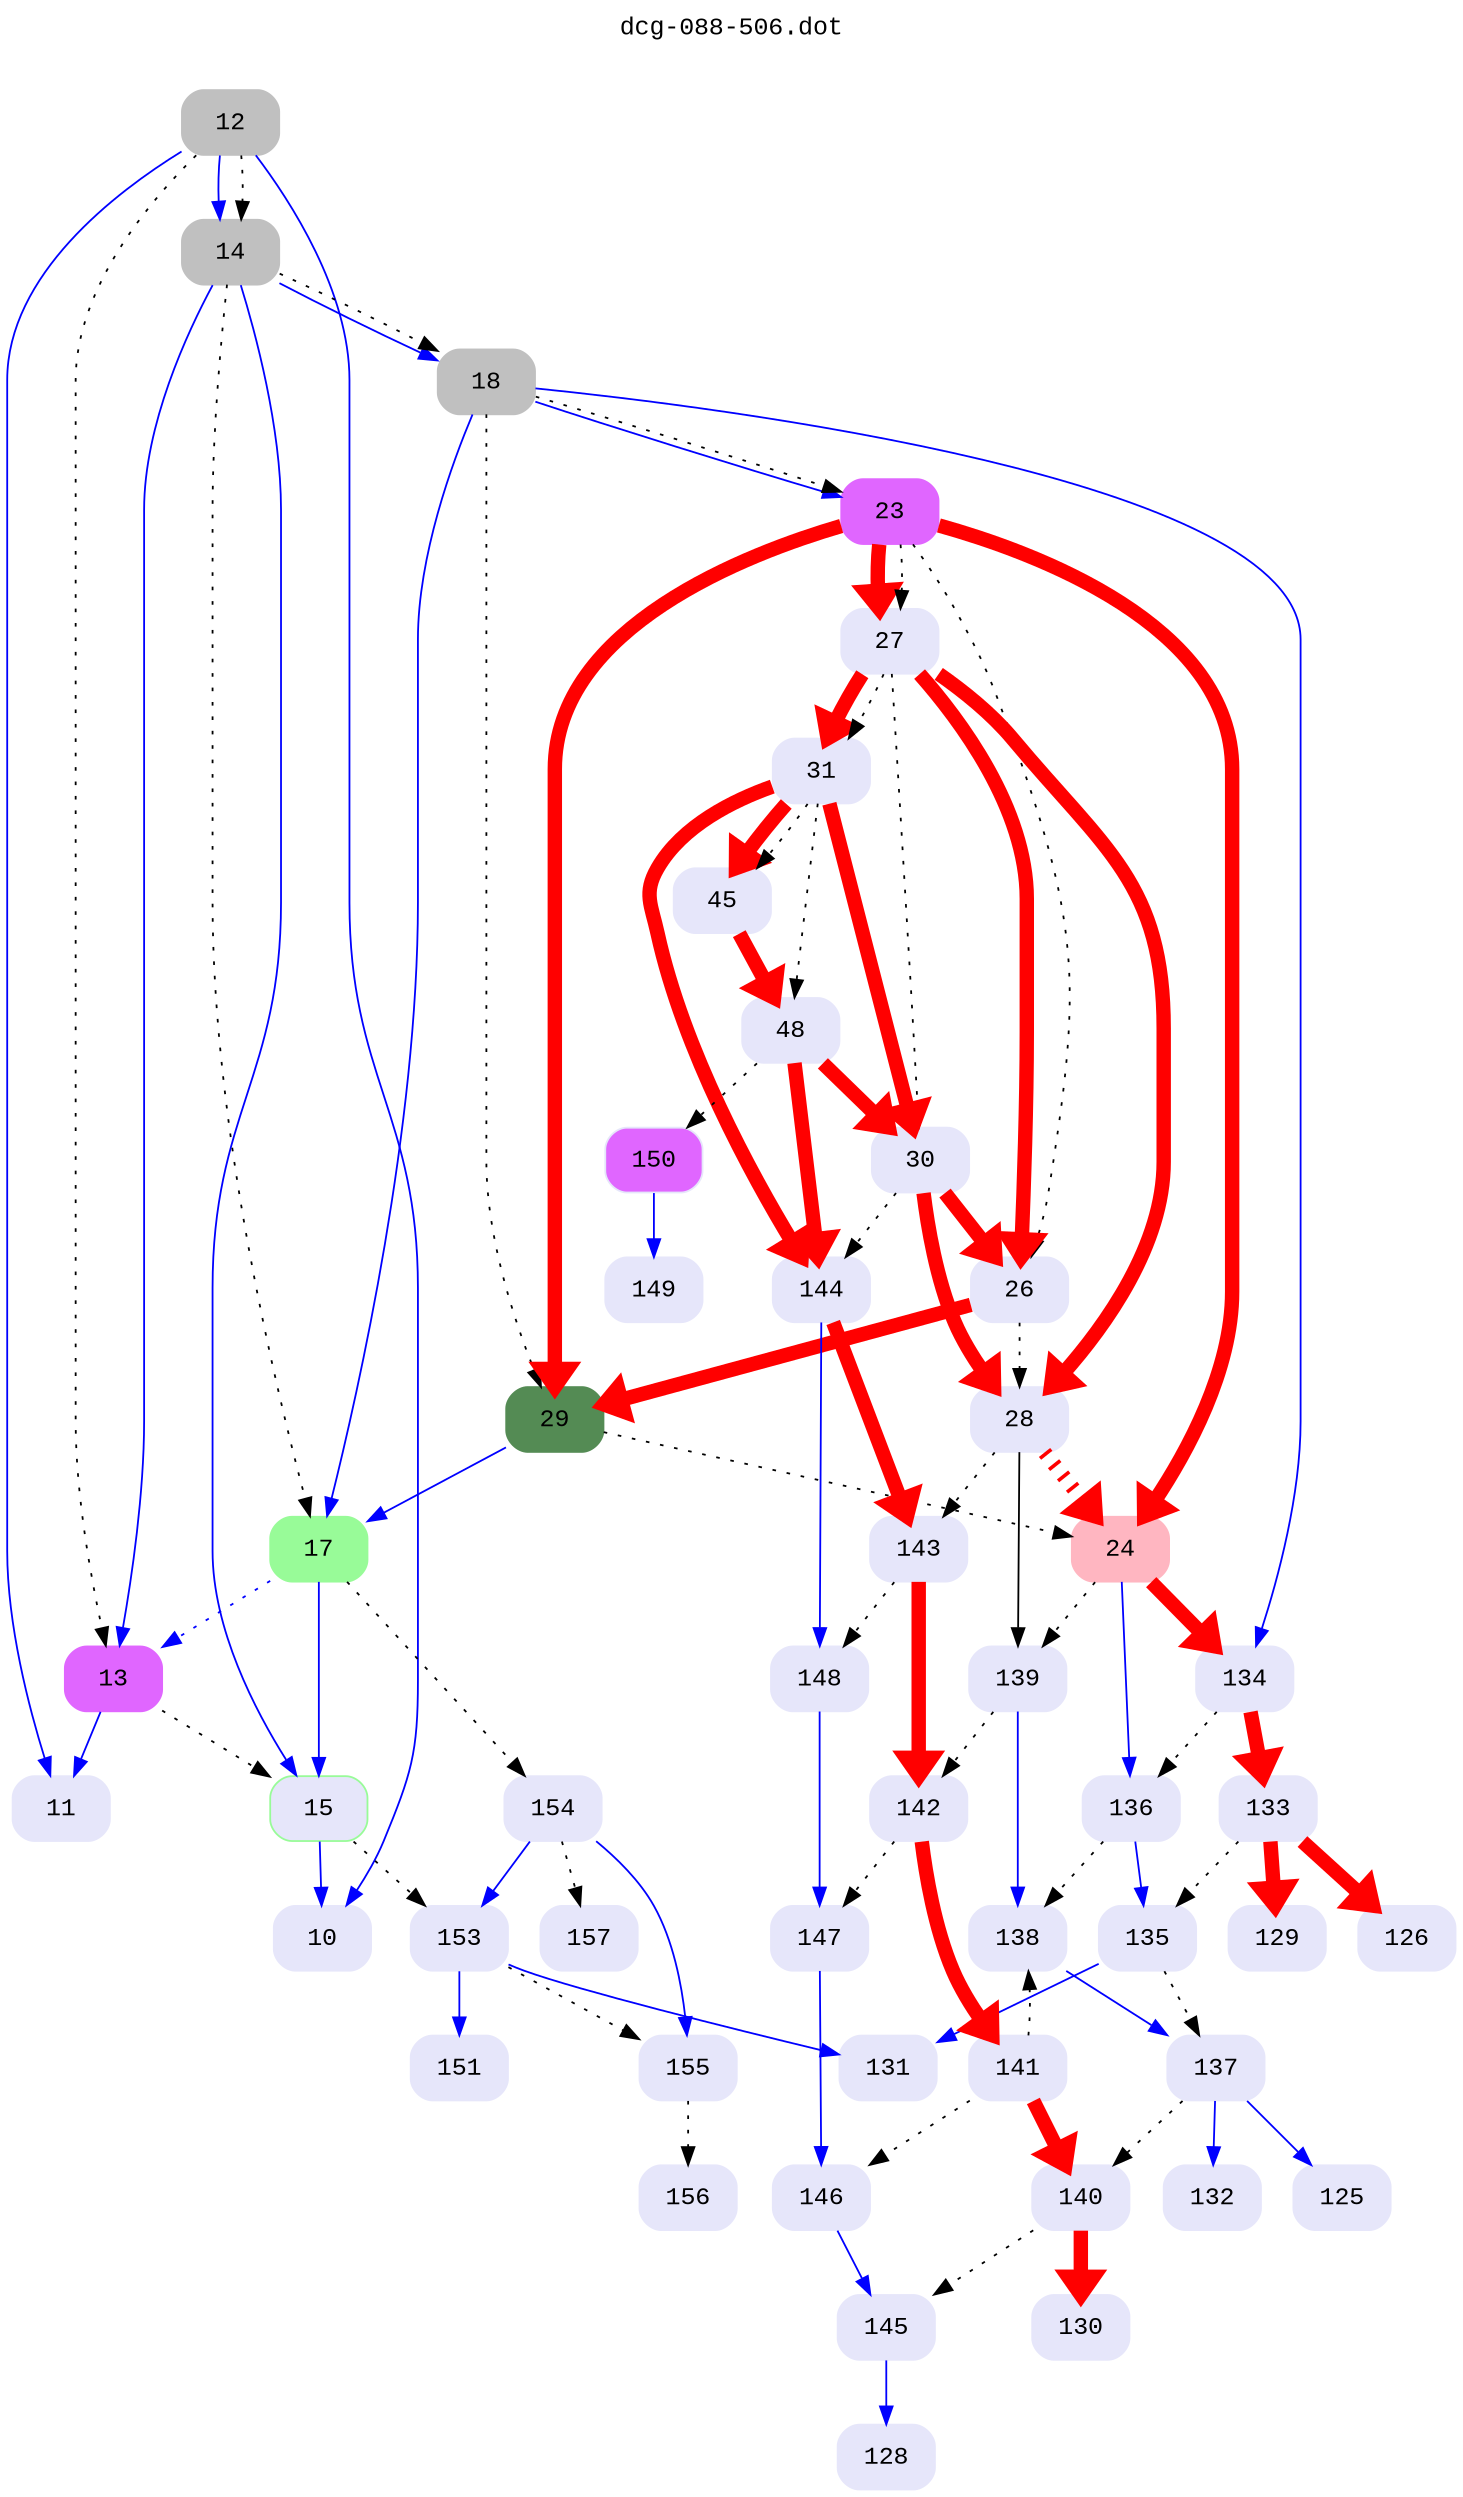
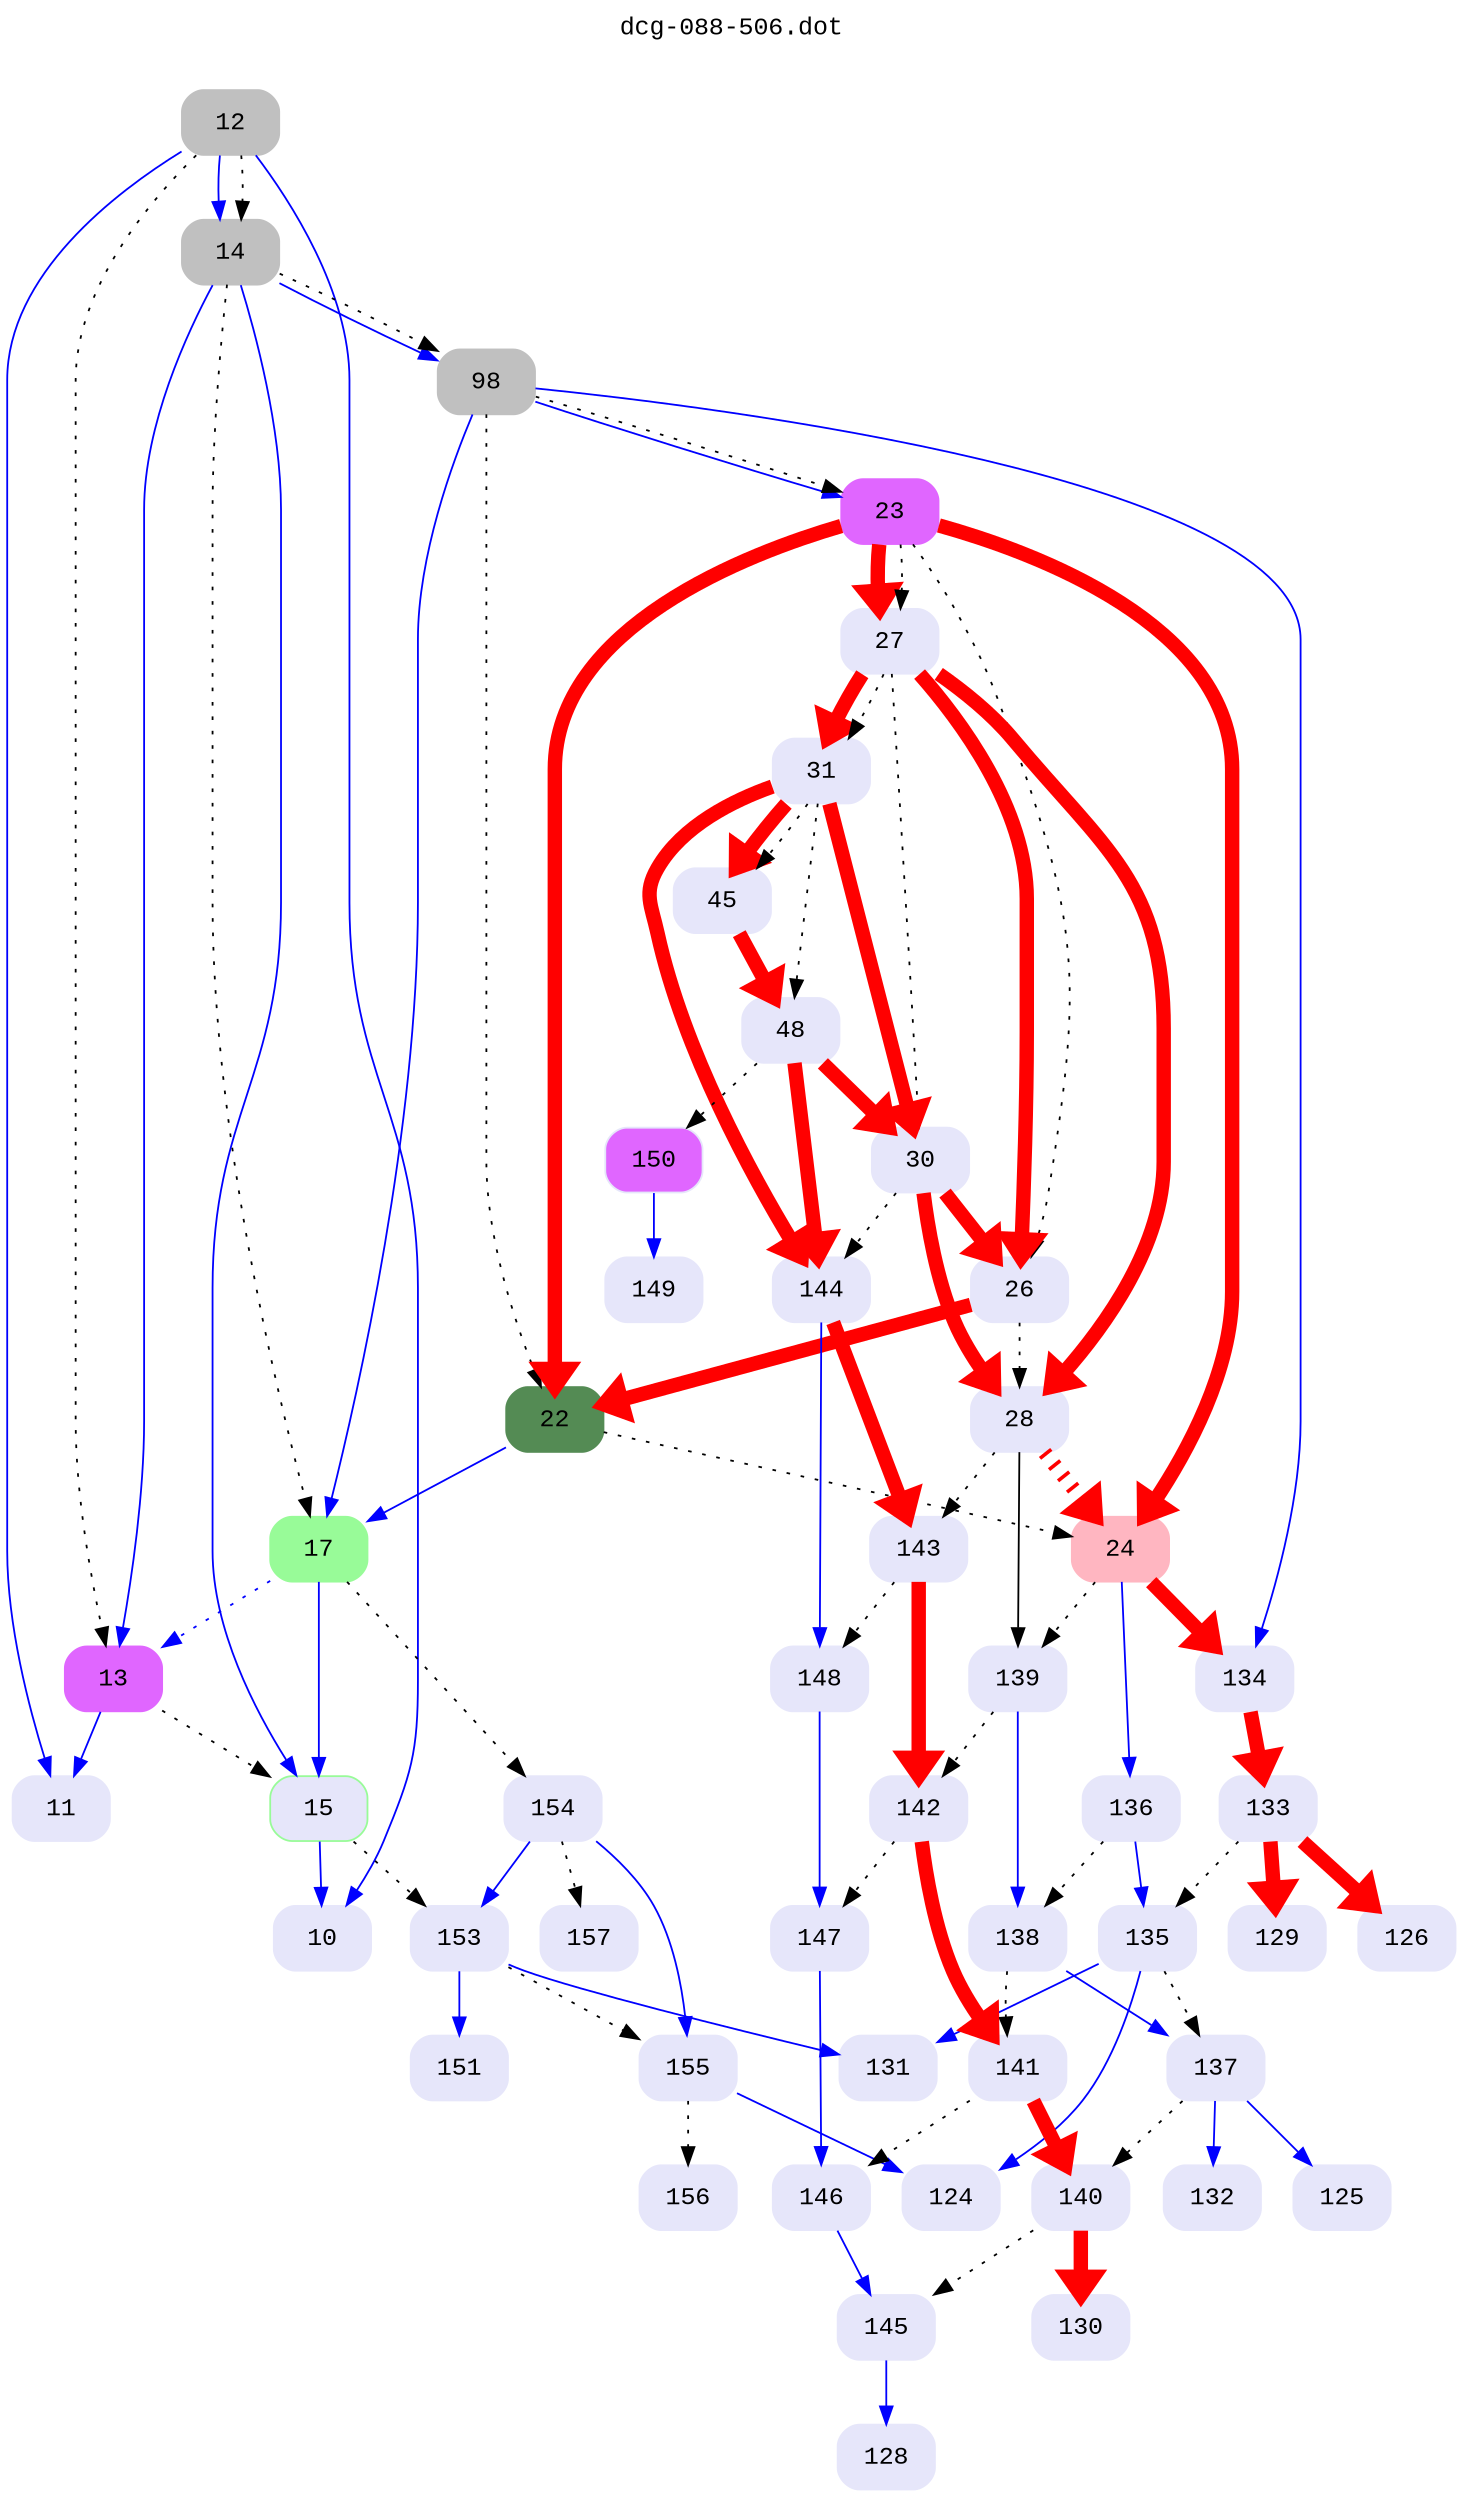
(486, 382) -> (486, 382)
(555, 1419) -> (555, 1419)
(1194, 1737) -> none
(1030, 2012) -> (1006, 1994)
none -> (951, 2198)
